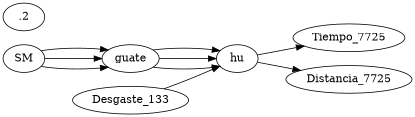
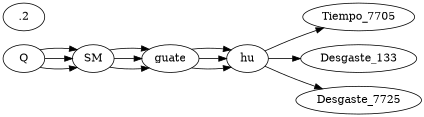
(349, 38) -> (359, 17)
none -> (24, 59)
(349, 79) -> (359, 100)
(188, 80) -> (281, 59)
